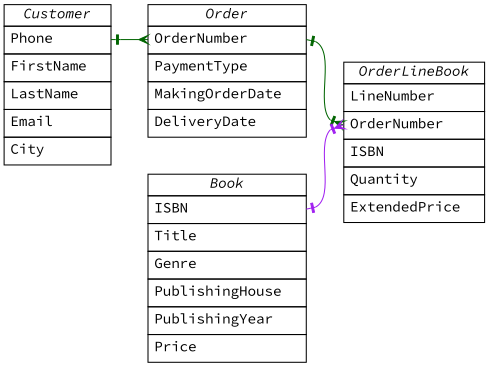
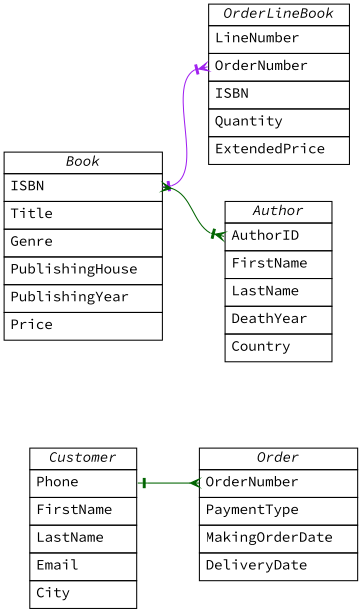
(325, 80) -> none
none -> (279, 282)
